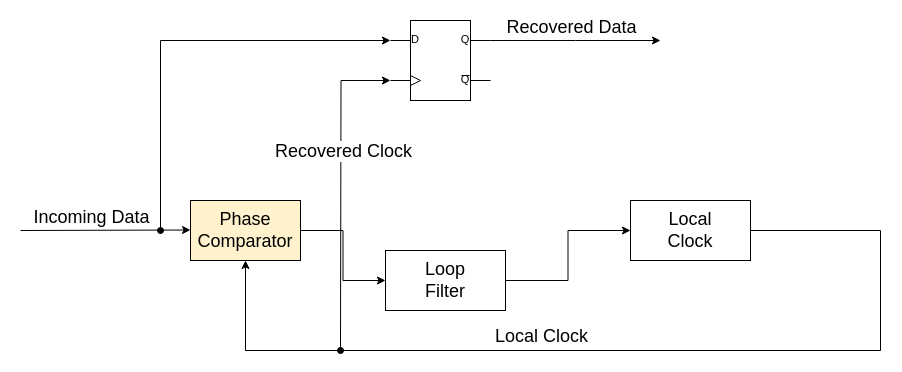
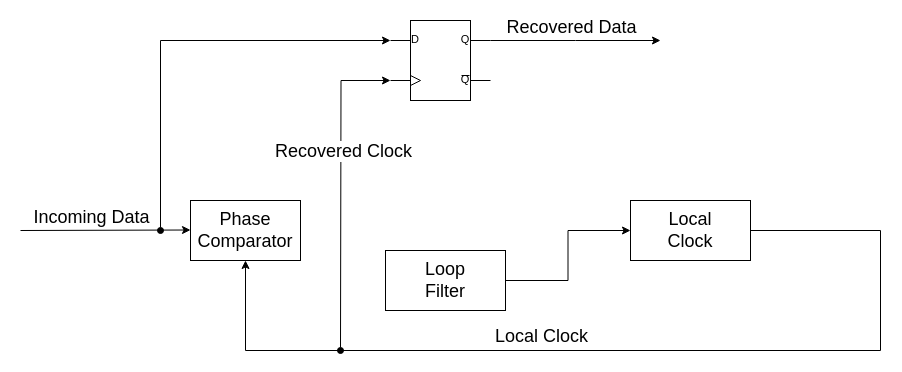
(246, 231) -> (246, 231)
(343, 253) -> none
